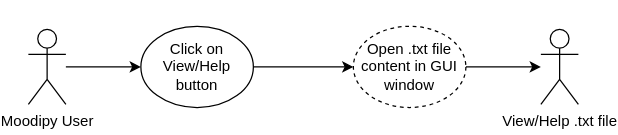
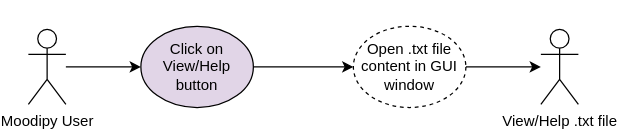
(197, 67) -> (197, 67)
